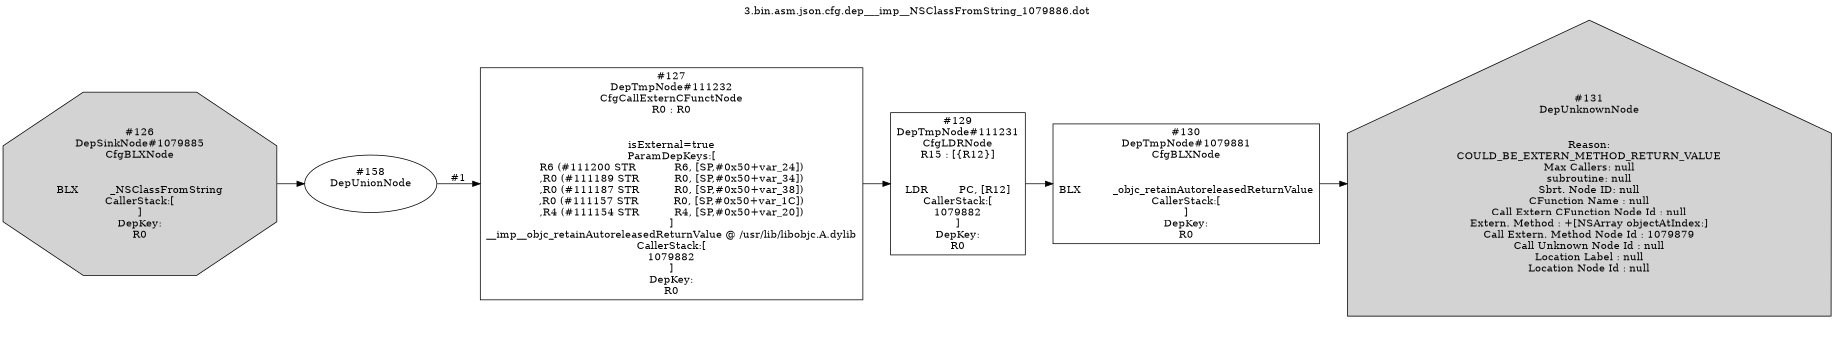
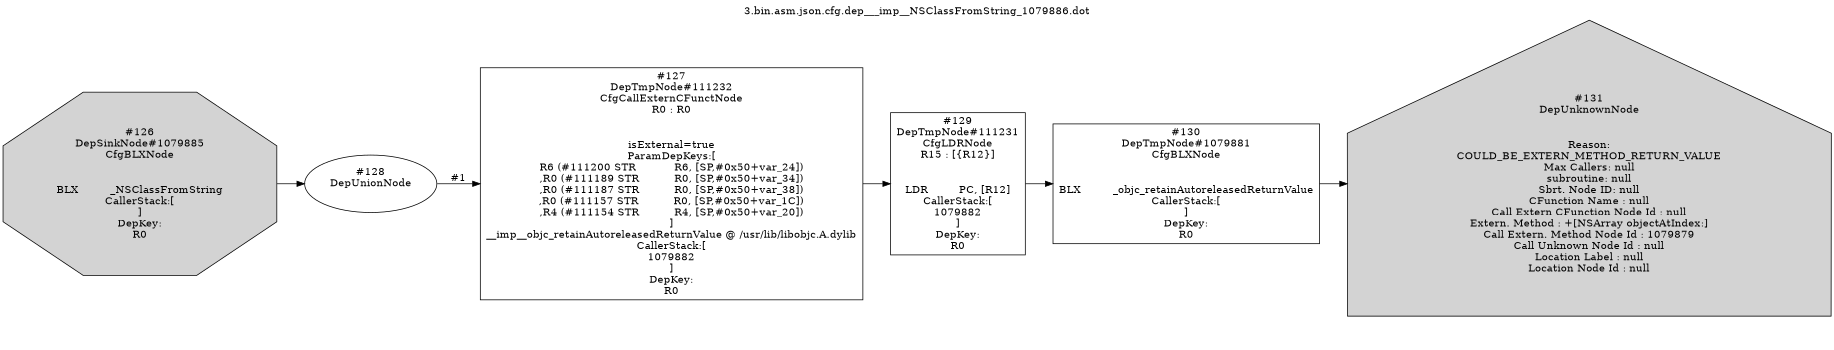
(371, 184) -> (371, 184)
